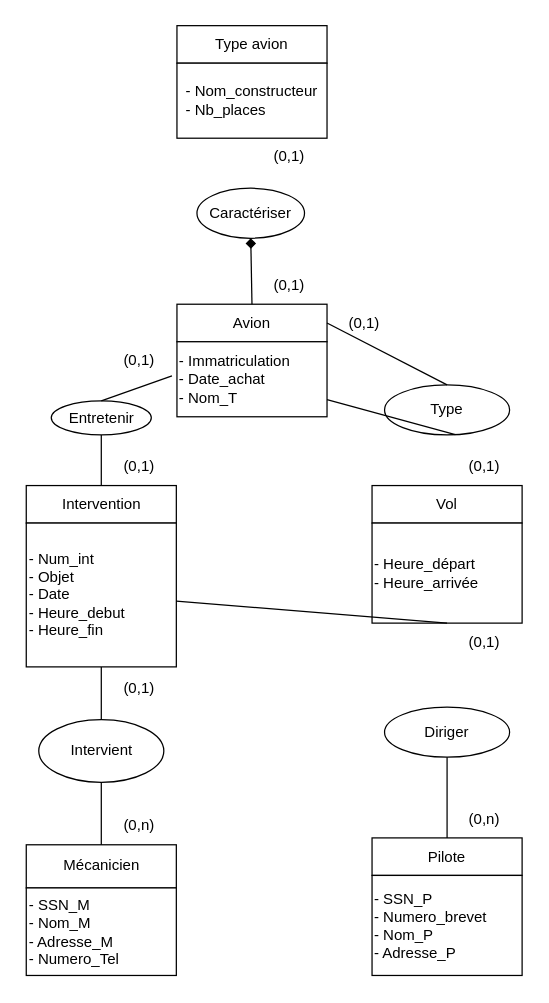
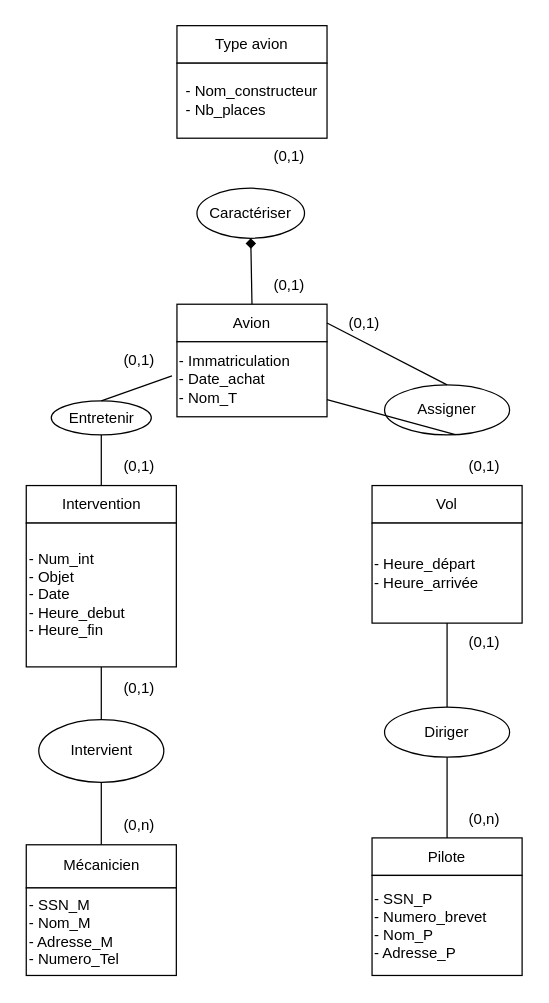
(447, 409) -> (447, 409)
(306, 611) -> (447, 665)
